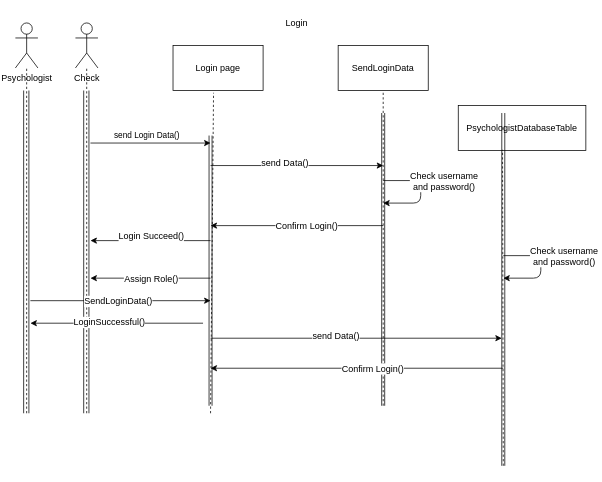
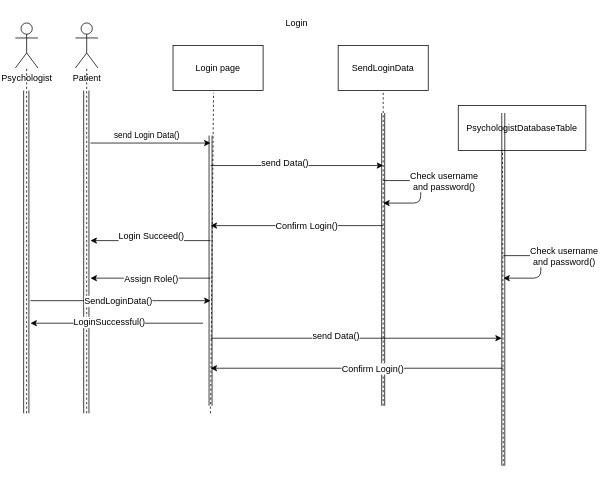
(87, 79) -> (87, 79)
